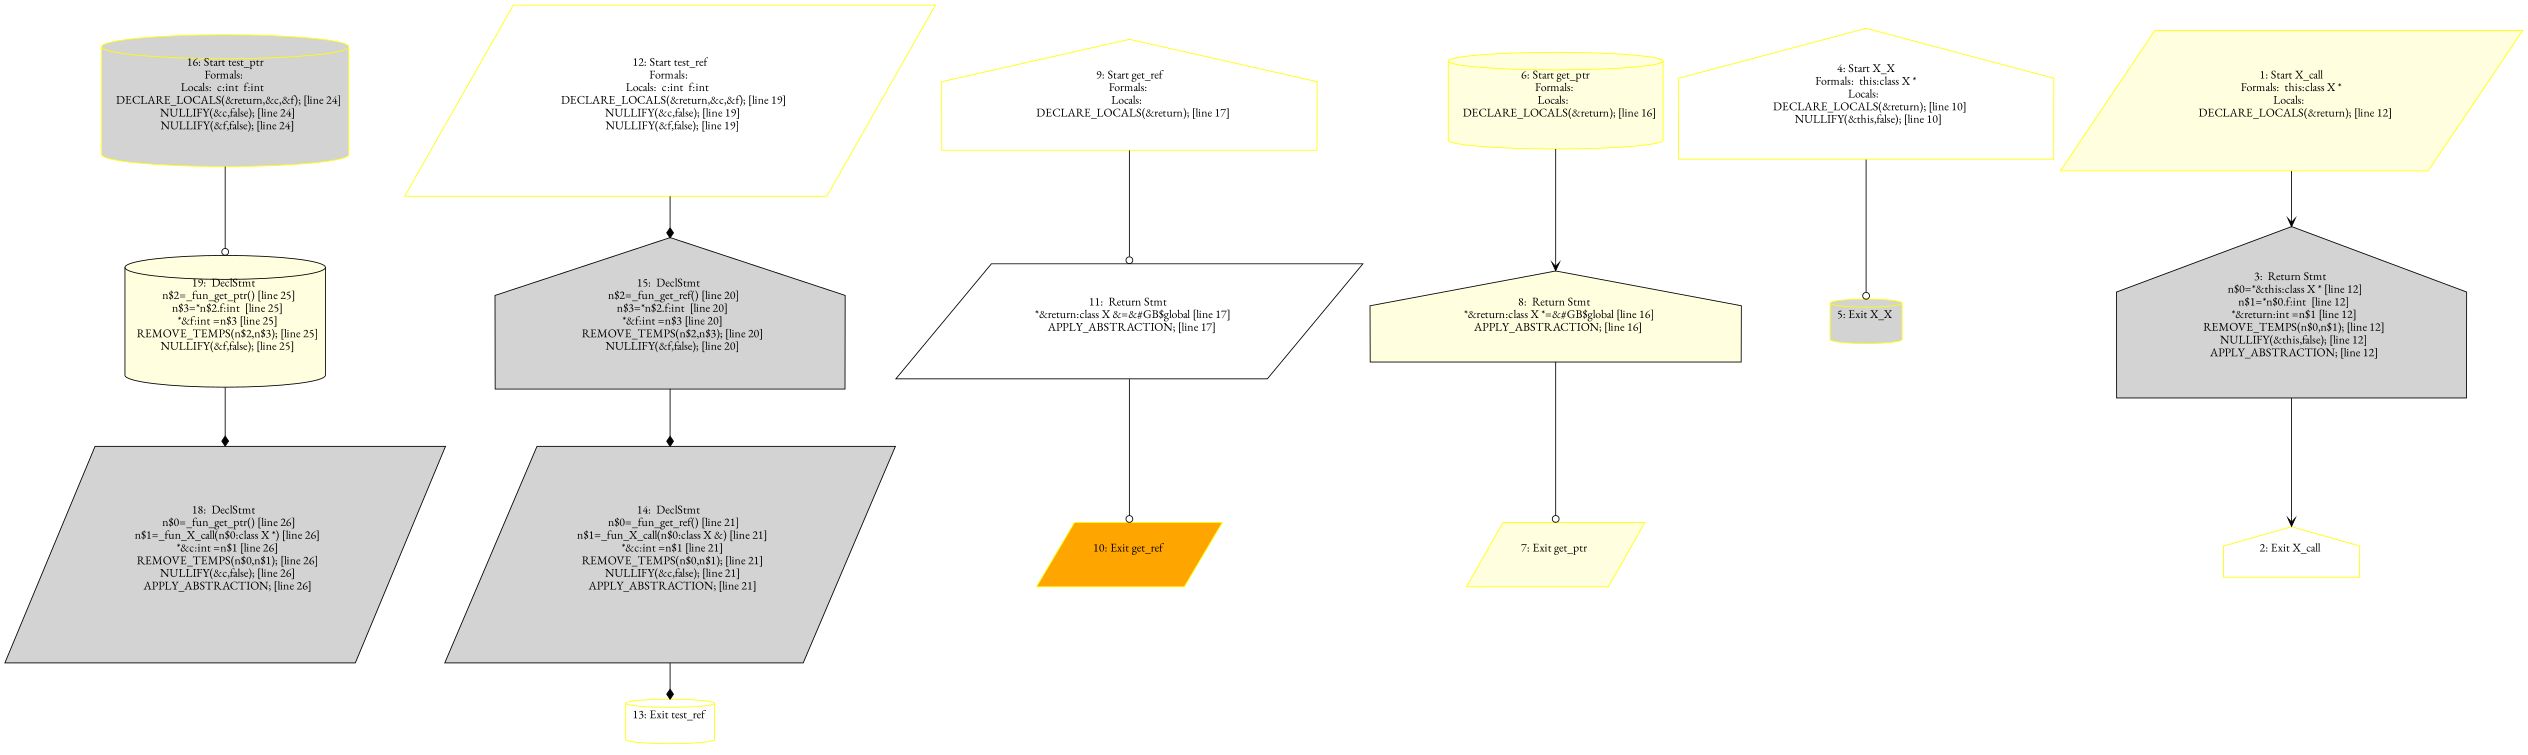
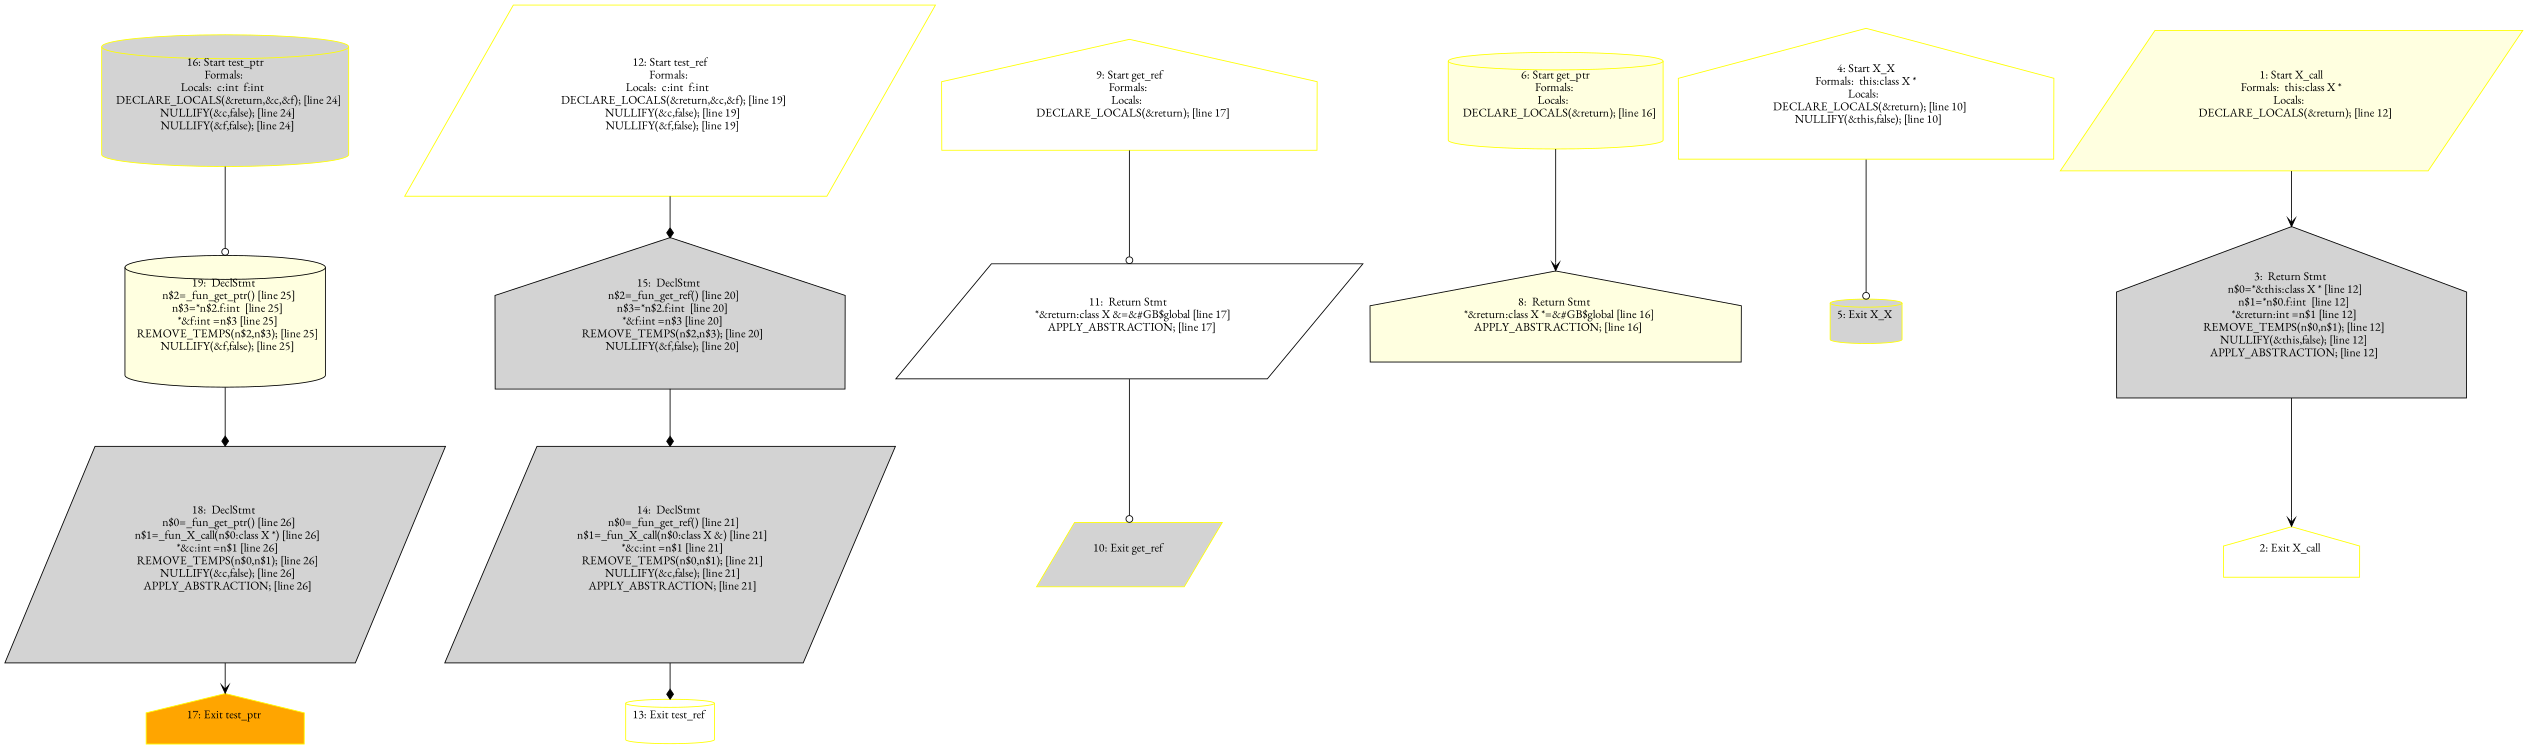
(1129, 555) -> (1129, 555)
(1556, 555) -> none
none -> (225, 721)
